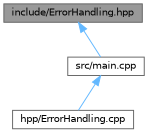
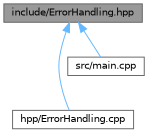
(87, 97) -> (59, 71)
